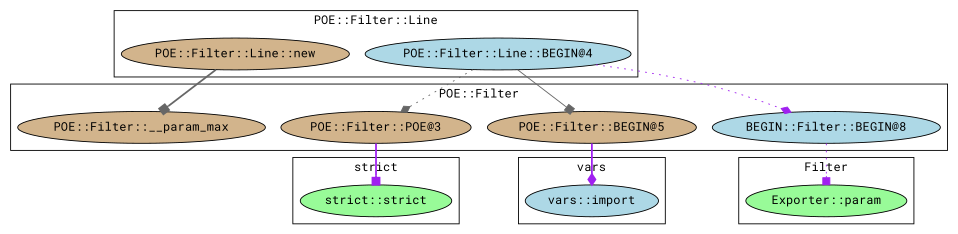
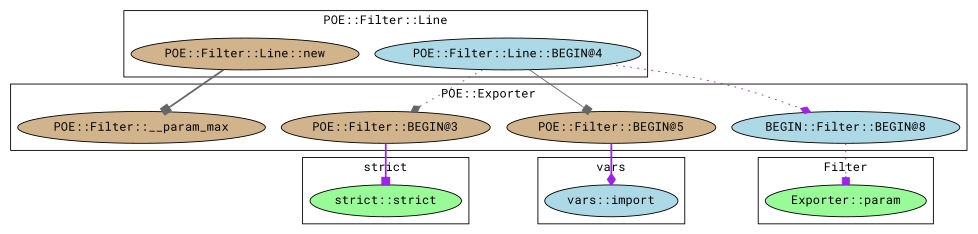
(479, 94) -> (489, 94)
(376, 127) -> (386, 127)
